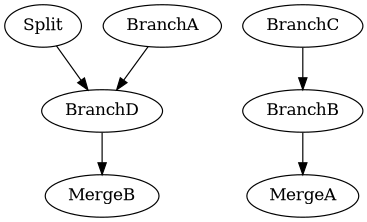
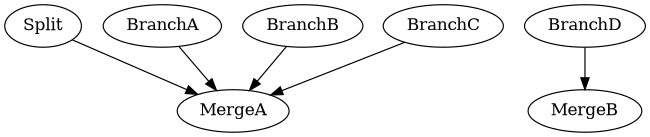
(69, 63) -> (129, 65)
(136, 63) -> (194, 64)
(303, 63) -> (343, 66)
